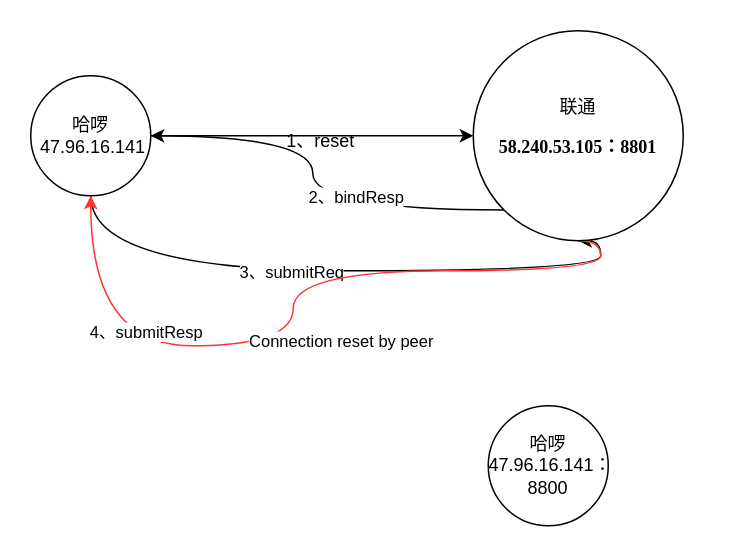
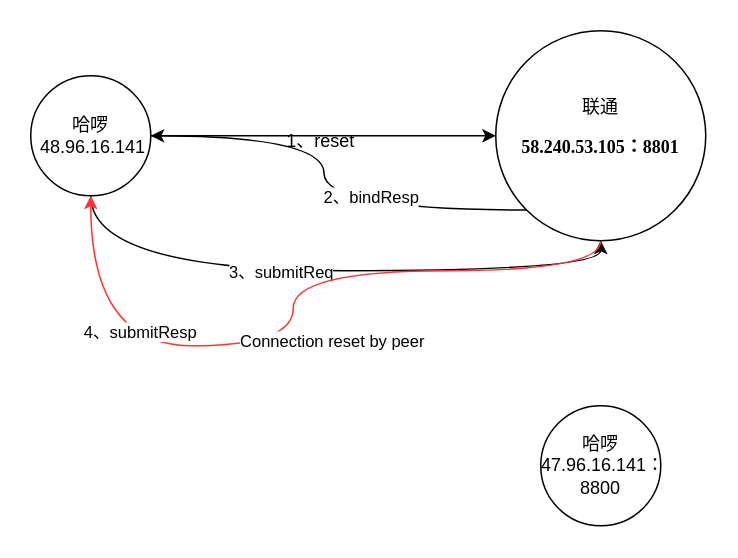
(91, 136) -> (91, 136)
(578, 136) -> (601, 136)
(548, 466) -> (601, 466)
